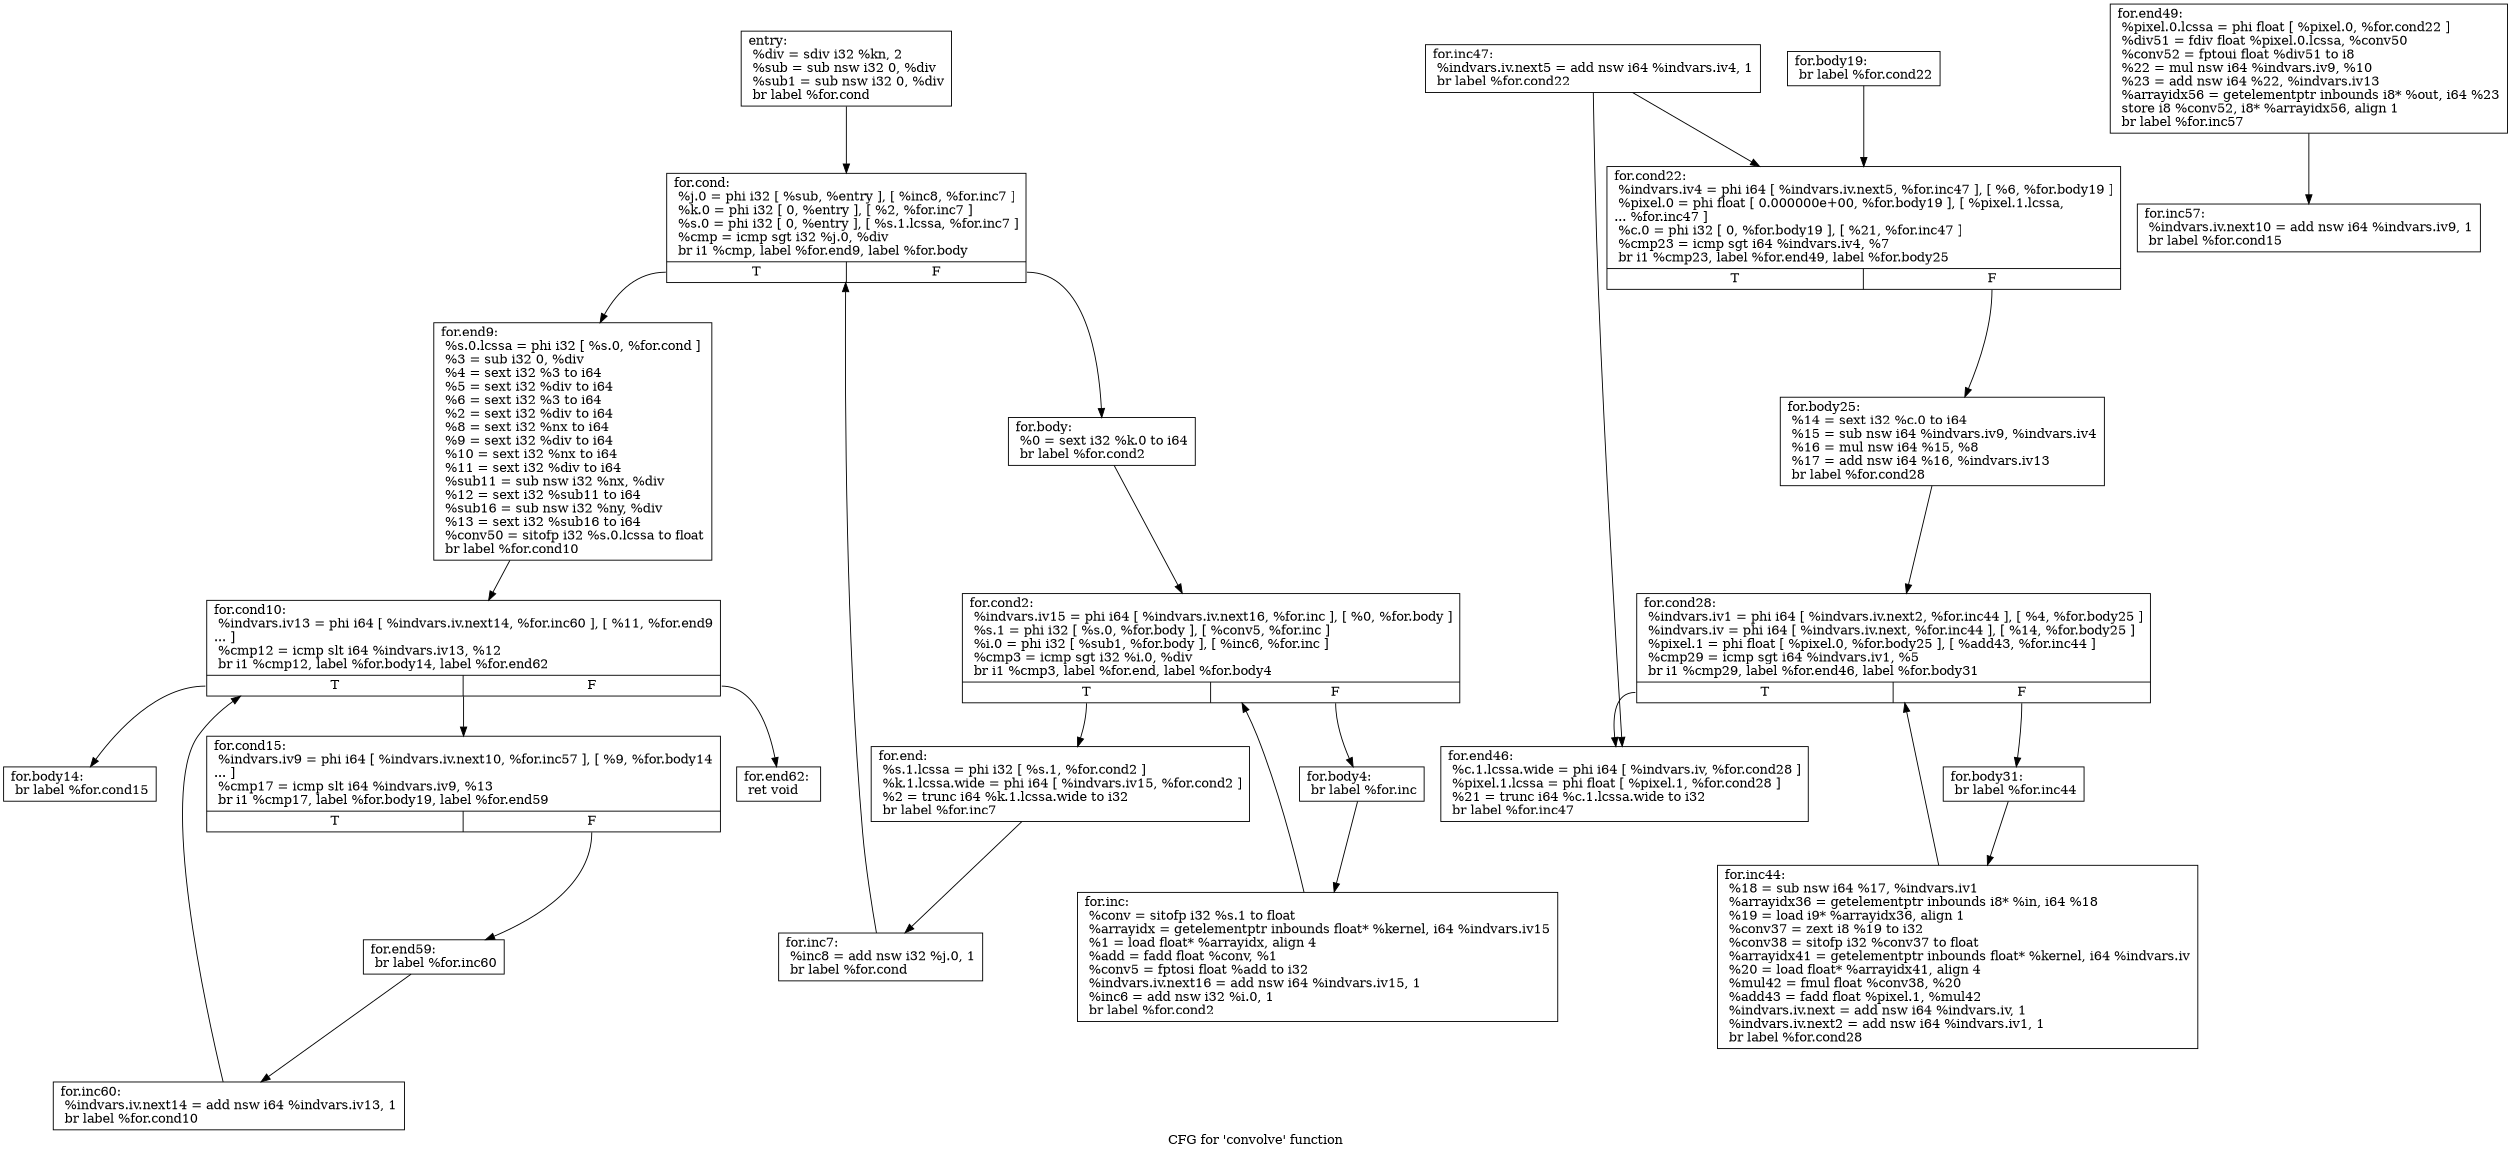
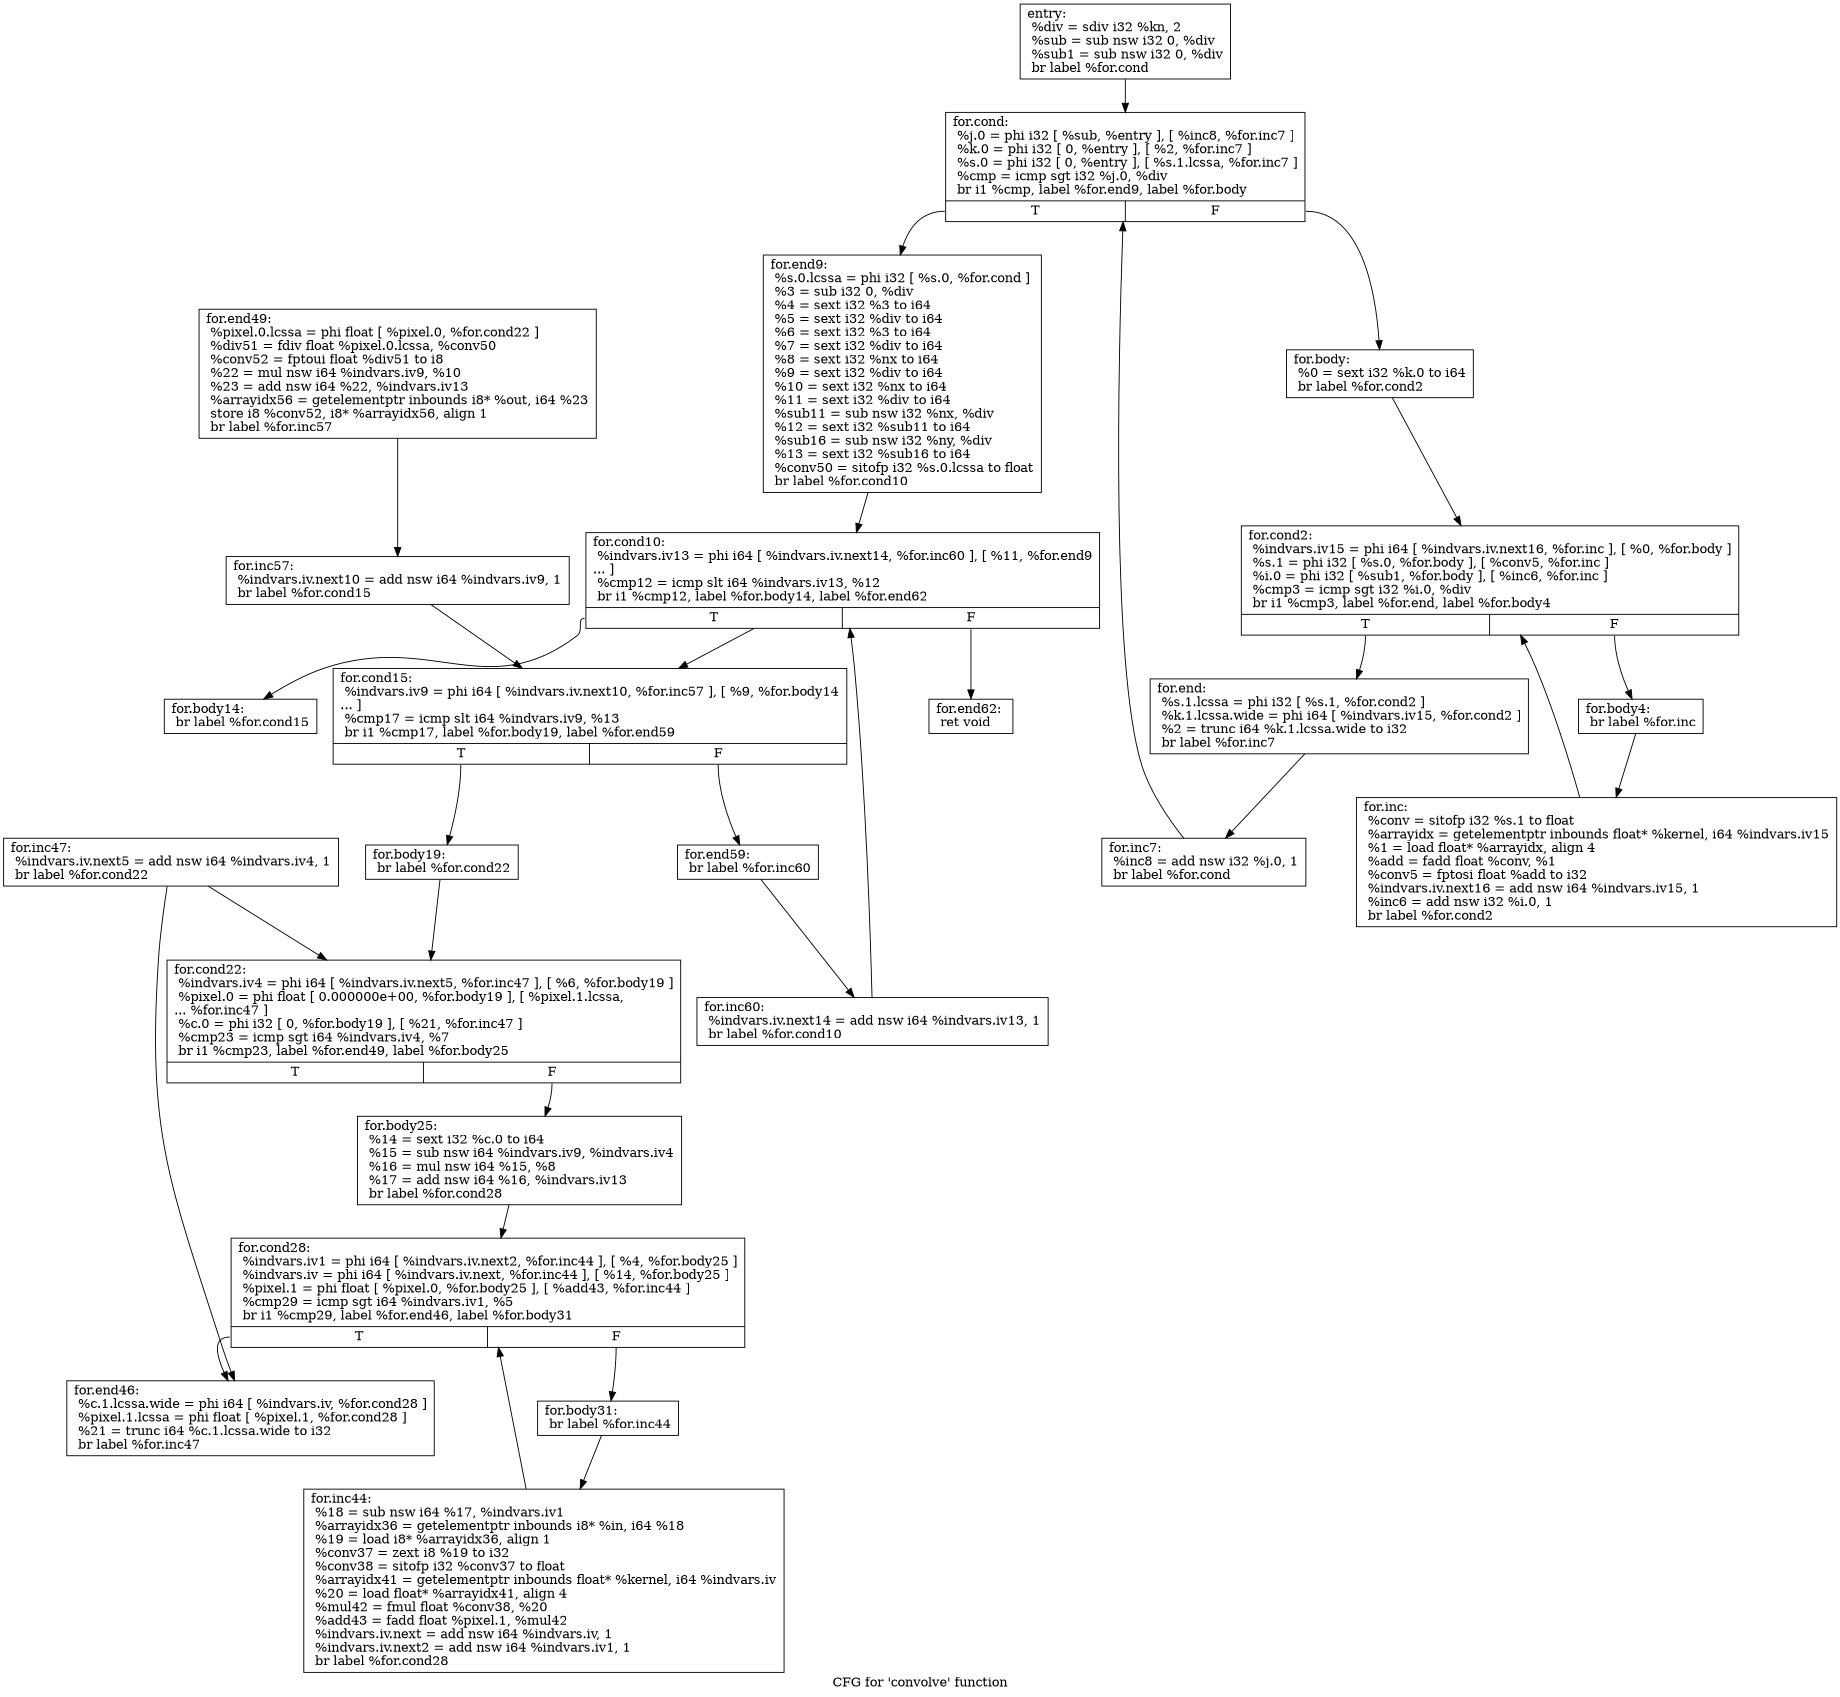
(527, 414) -> (857, 346)
none -> (473, 634)
none -> (457, 801)
(1845, 916) -> (431, 1540)
